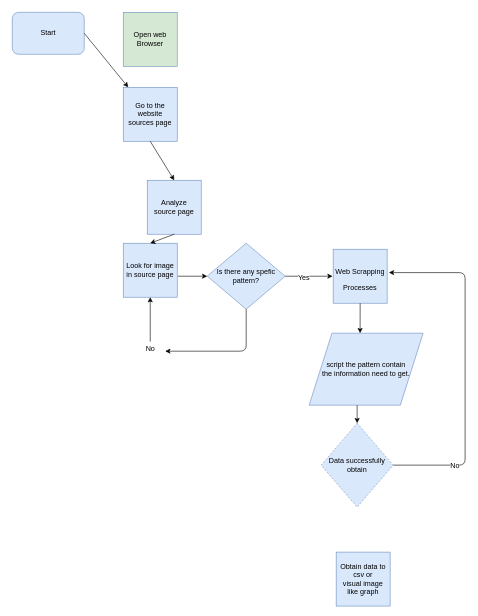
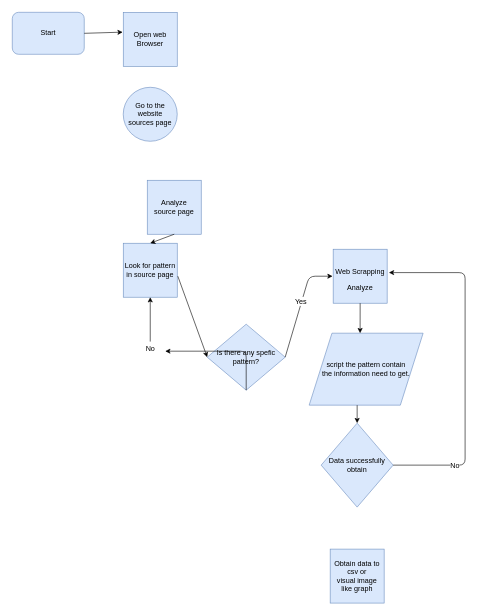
(150, 39) -> (150, 39)
(105, 59) -> (111, 32)
(150, 114) -> (150, 114)
(161, 159) -> none
(150, 270) -> (150, 270)
(246, 276) -> (246, 357)
(360, 276) -> (360, 276)
(357, 465) -> (357, 465)
(363, 579) -> (357, 576)
